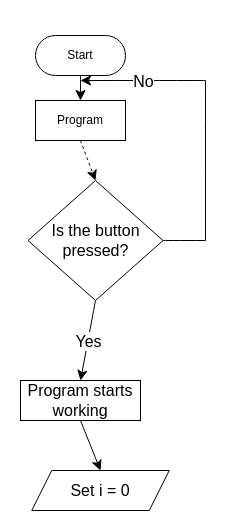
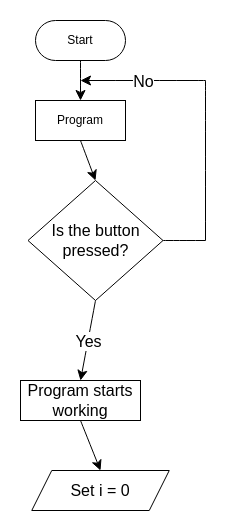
(81, 56) -> (81, 41)
(87, 157) -> (87, 157)
